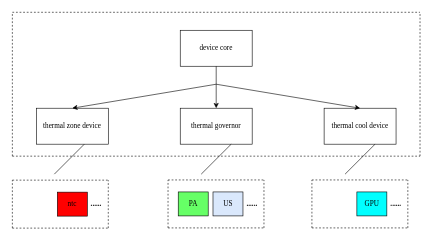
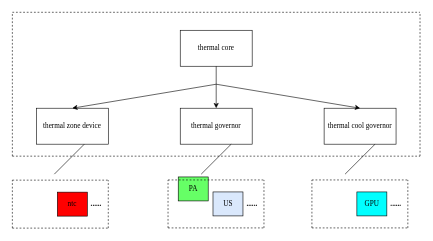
(216, 48) -> (216, 48)
(360, 126) -> (360, 126)
(193, 204) -> (193, 189)
